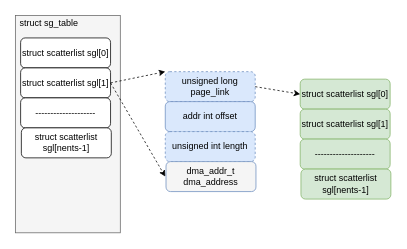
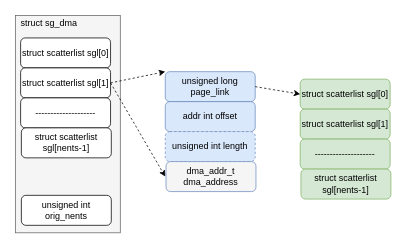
(49, 23) -> (49, 23)
(210, 87) -> (210, 87)
none -> (66, 210)
